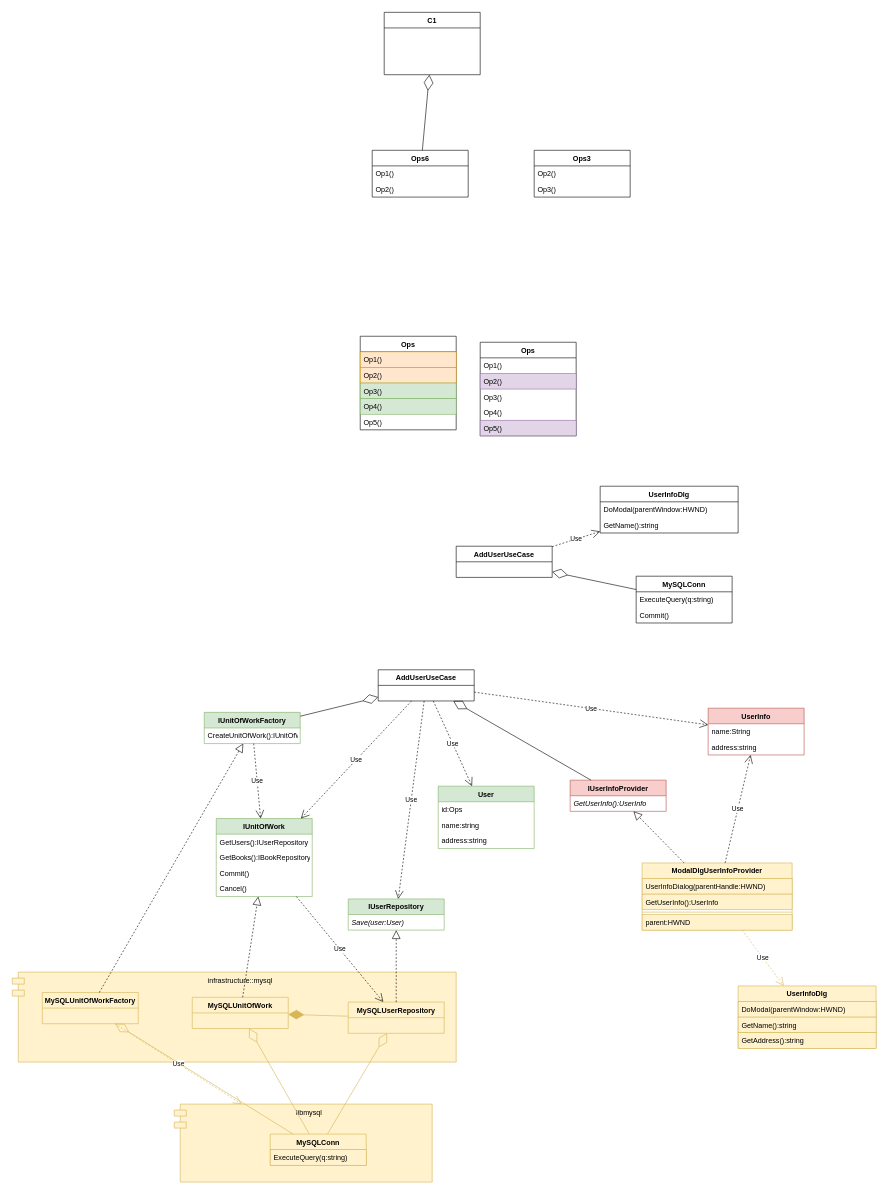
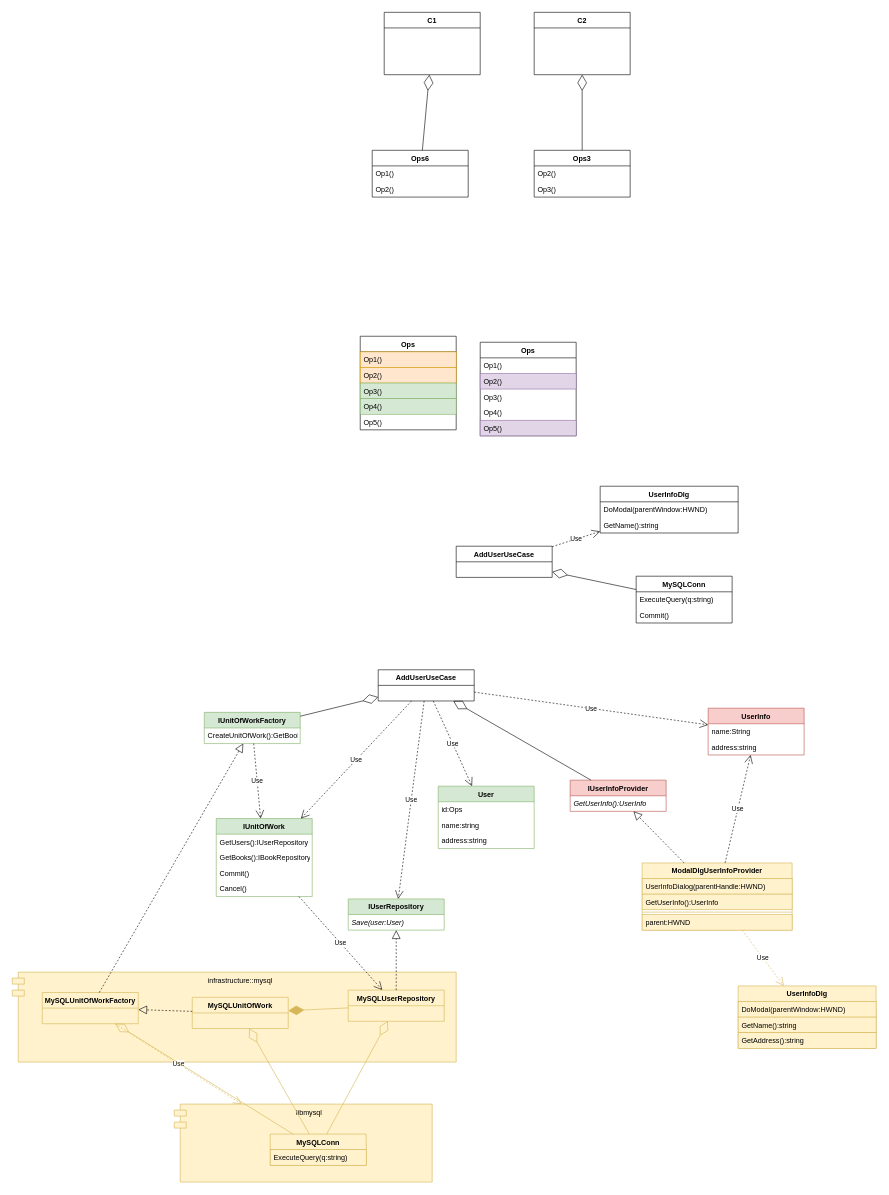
none -> (582, 44)
none -> (582, 120)
(265, 736) -> (260, 736)
(250, 952) -> (170, 1011)
(396, 1018) -> (396, 1006)
